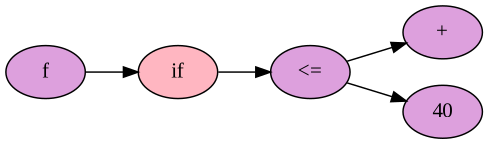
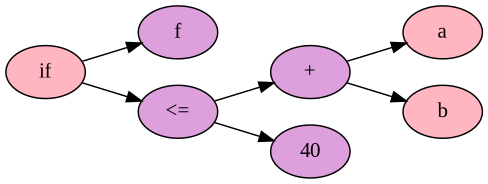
none -> (443, 32)
(105, 72) -> (105, 54)
none -> (443, 112)
